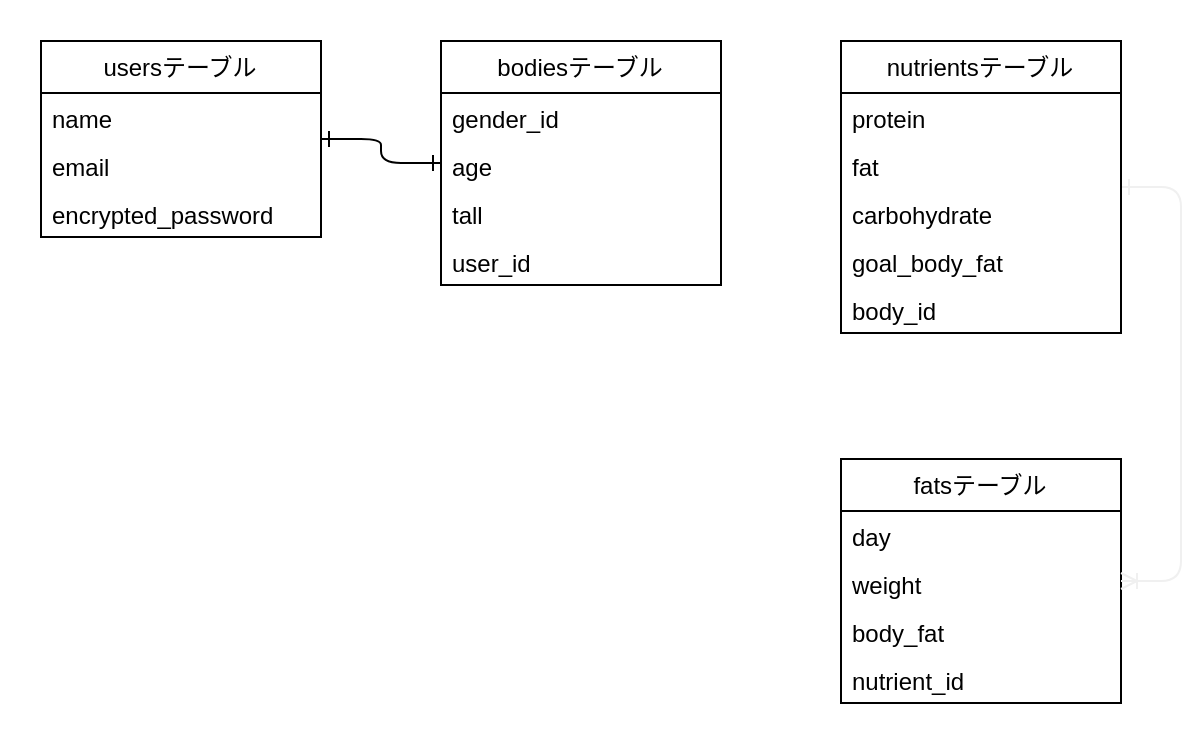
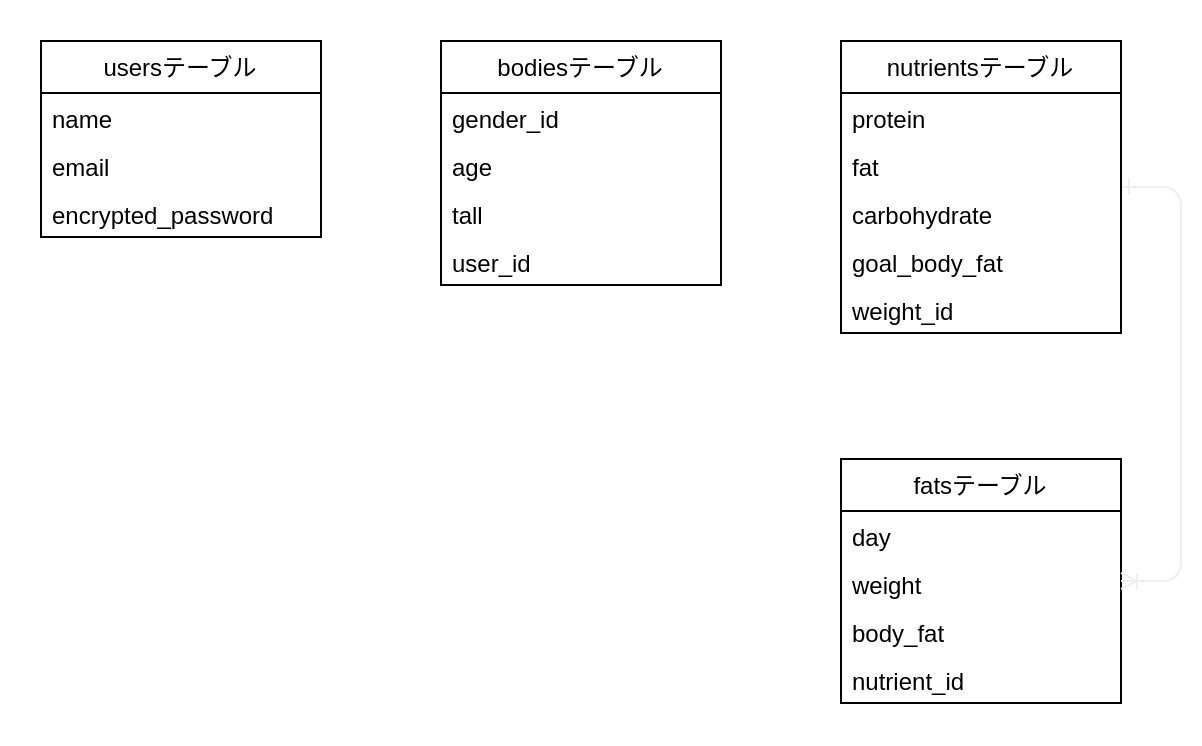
(381, 151) -> none
(896, 312) -> (906, 312)
